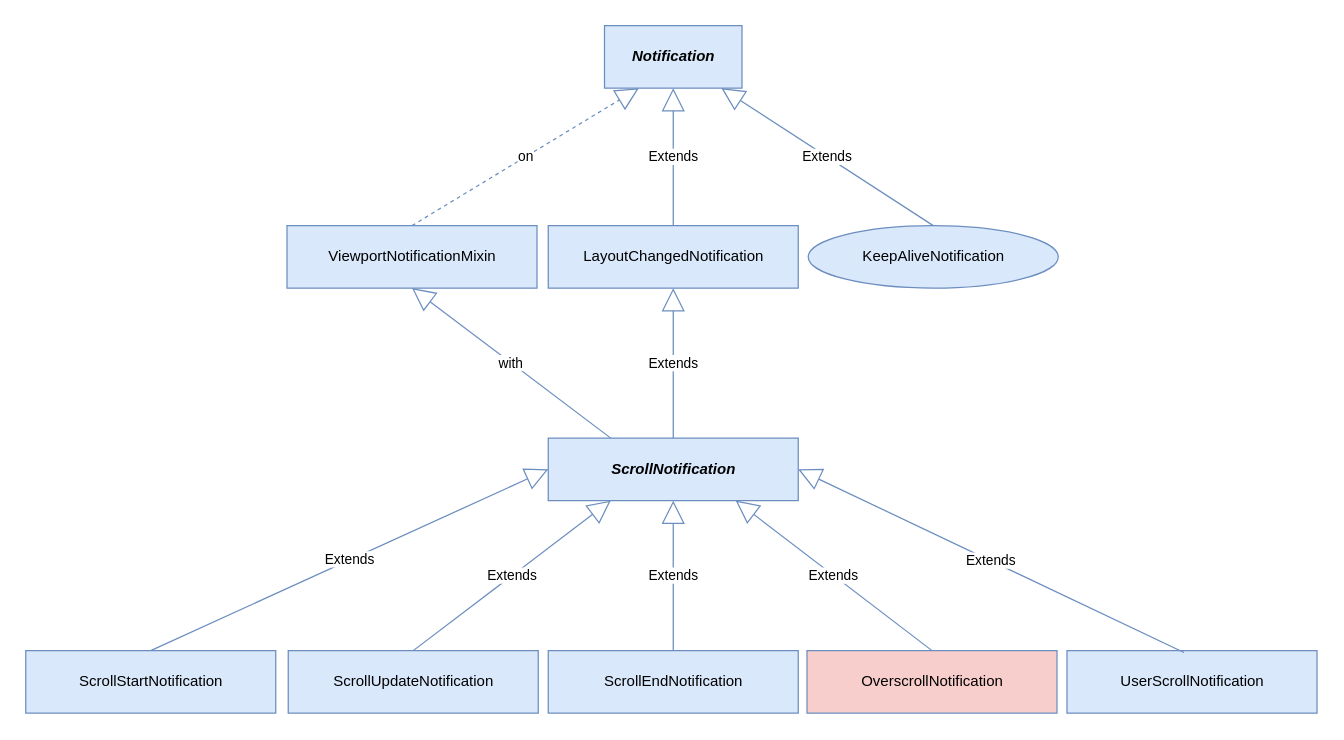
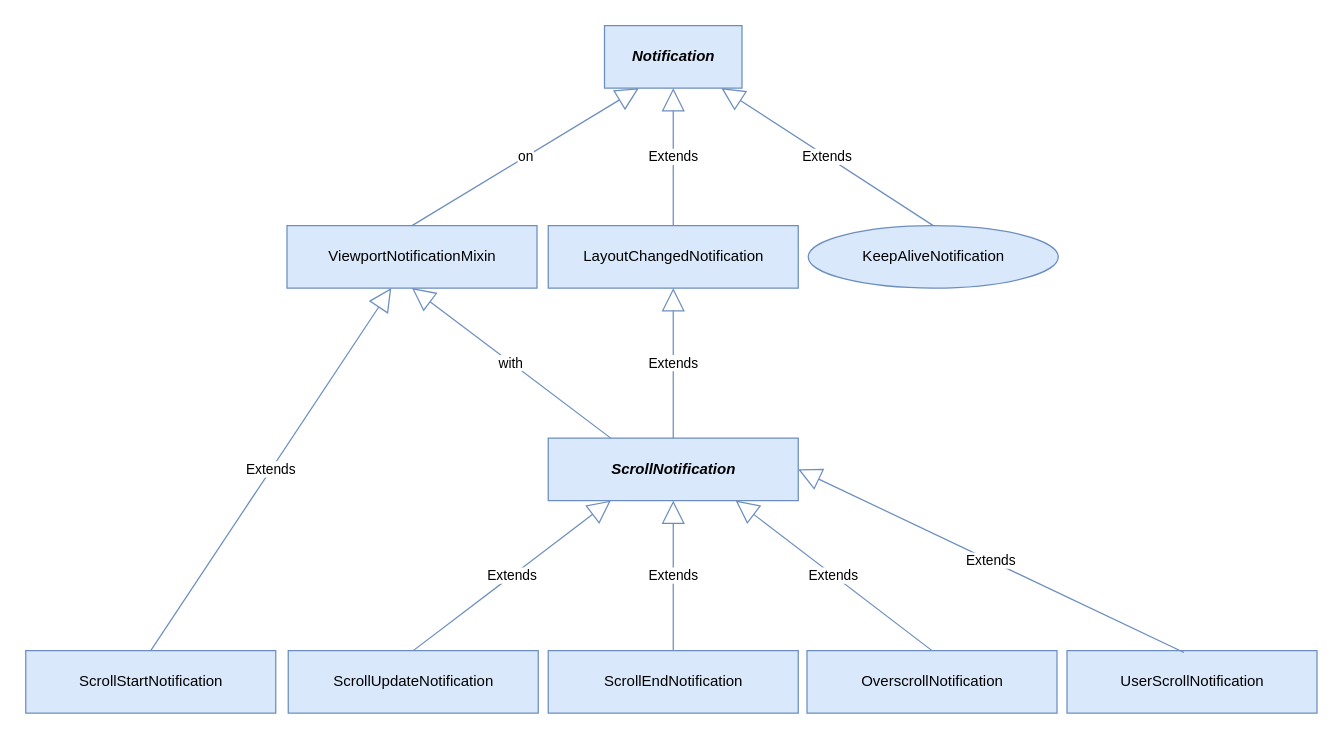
(464, 194) -> (464, 194)
(339, 565) -> (265, 479)
(932, 682) -> (932, 682)
